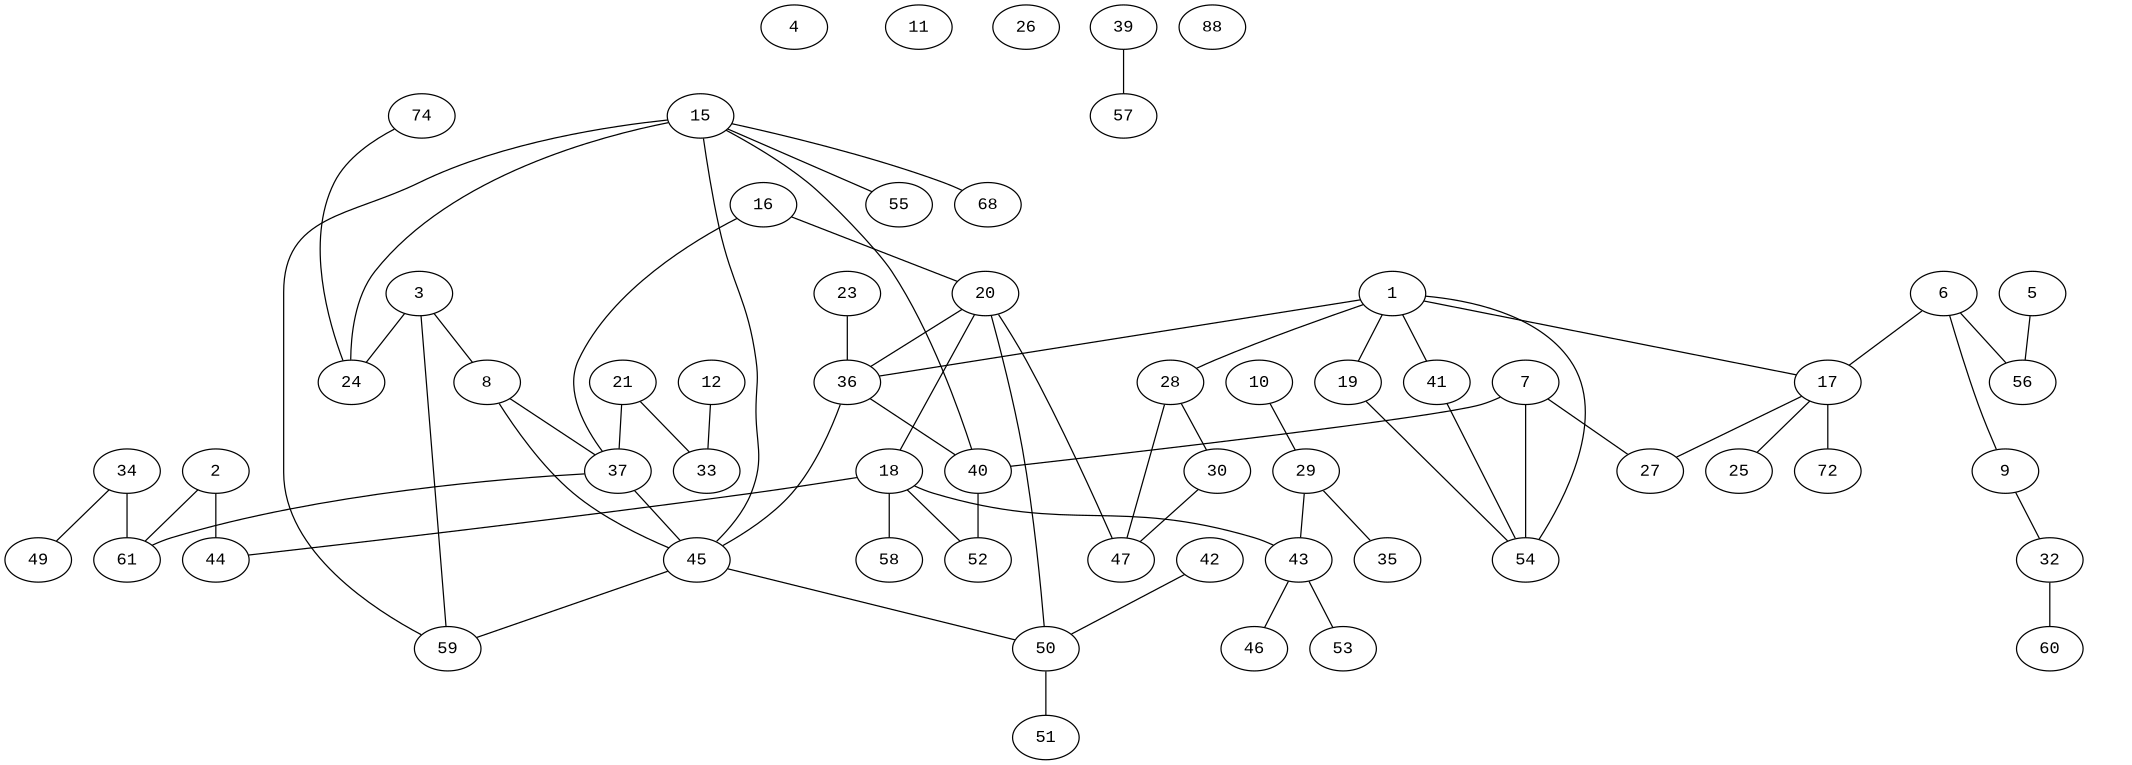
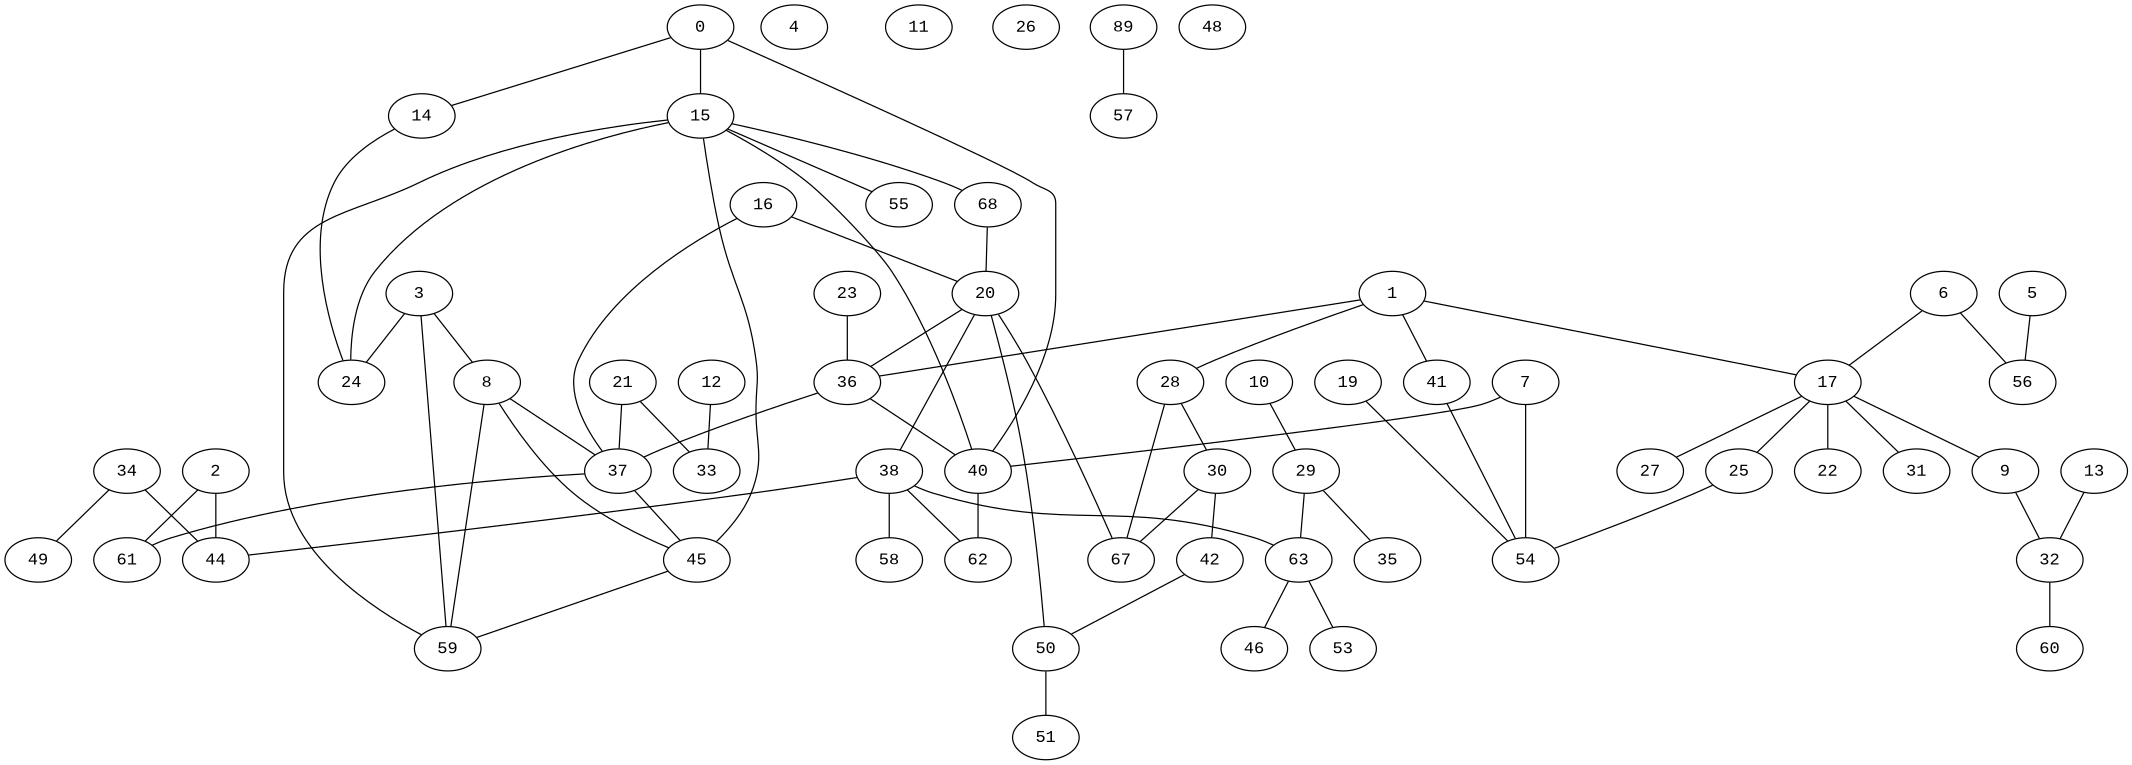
none -> (701, 27)
(1124, 27) -> (1124, 27)
(1212, 27) -> (1212, 27)
(422, 116) -> (422, 116)
none -> (987, 249)
(1370, 338) -> none
(1576, 373) -> (1634, 518)
(1971, 383) -> (1917, 427)
(1592, 429) -> none
(889, 471) -> (889, 471)
(1828, 471) -> (1828, 471)
none -> (1917, 471)
none -> (2094, 471)
(805, 476) -> (730, 423)
(127, 516) -> (166, 510)
none -> (467, 516)
none -> (1214, 516)
(978, 560) -> (978, 560)
(1121, 560) -> (1121, 560)
(1299, 560) -> (1299, 560)
(871, 604) -> none
